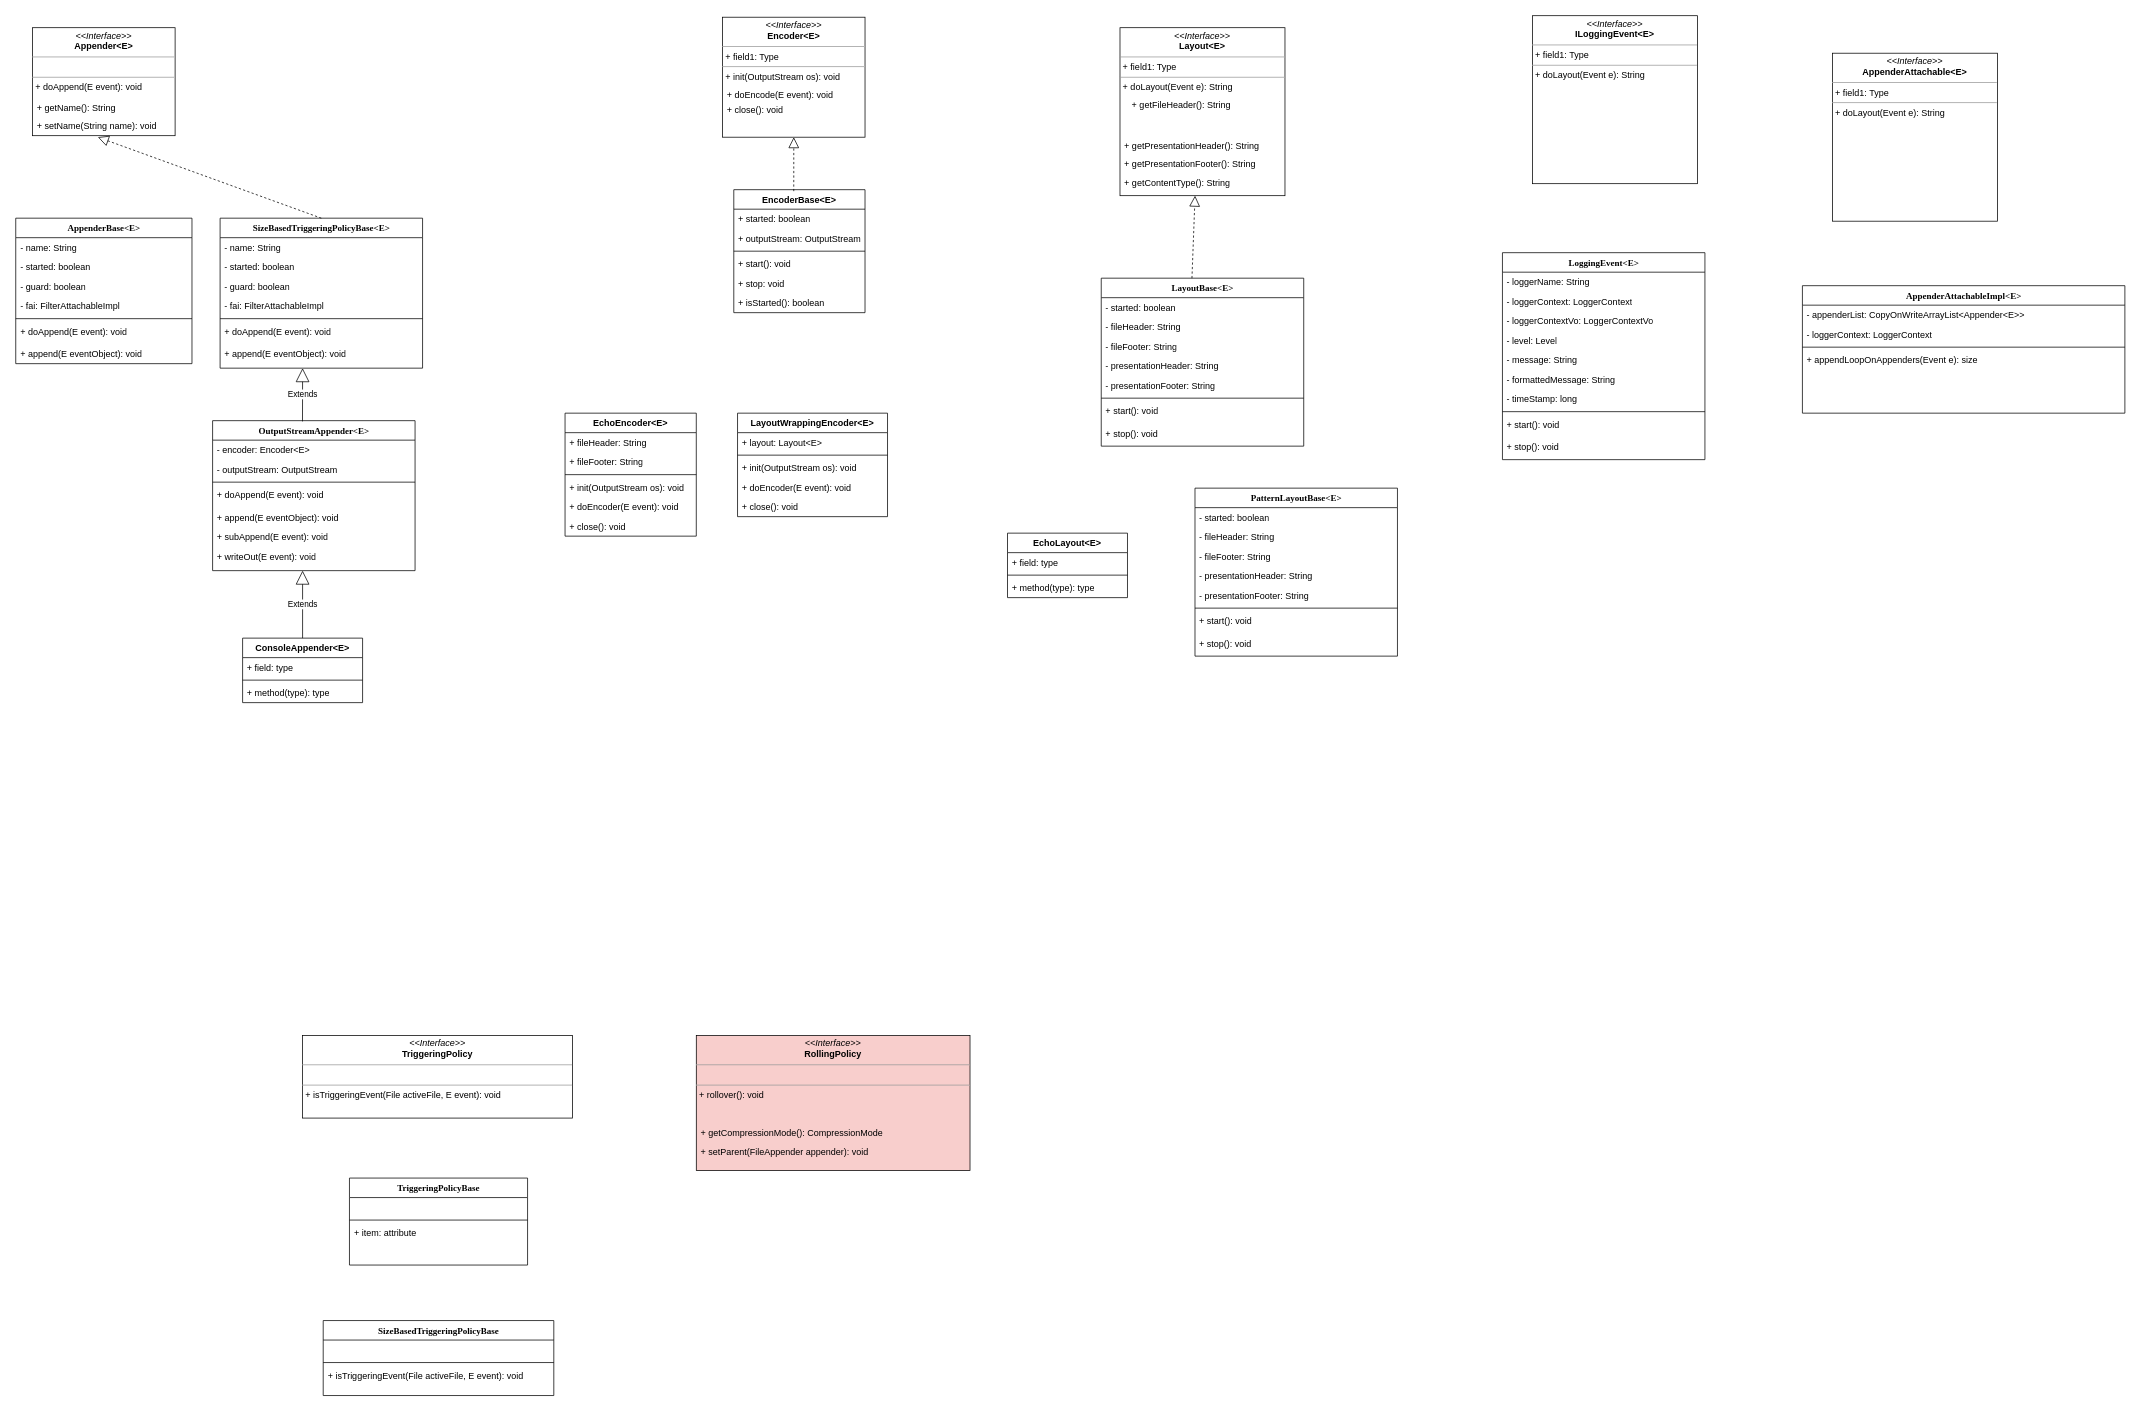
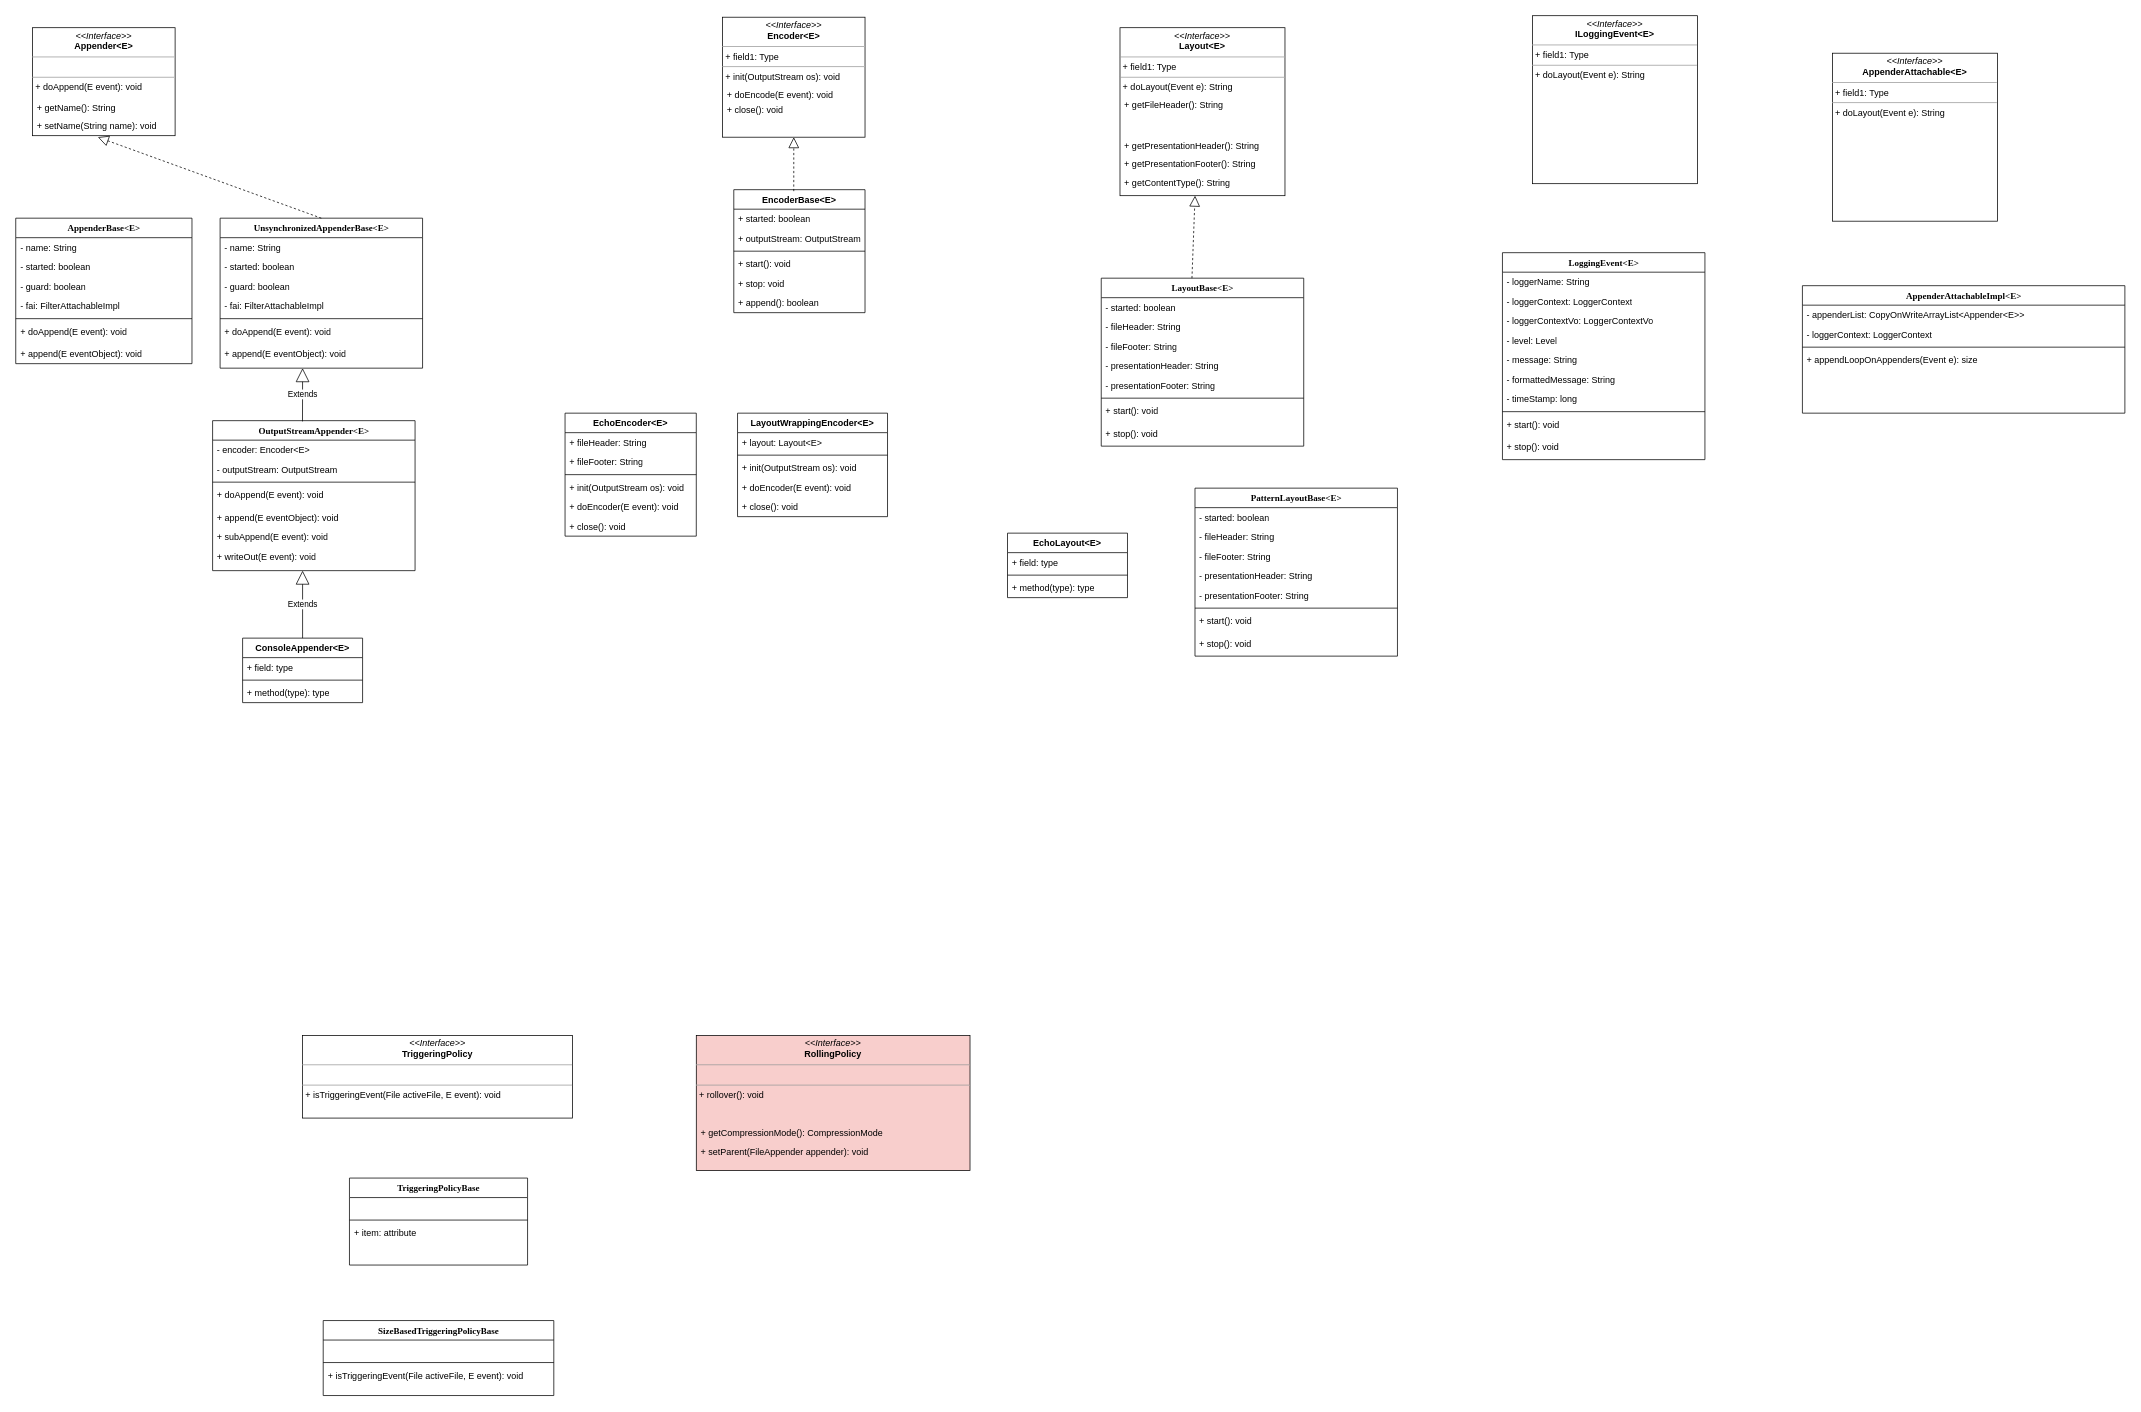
(1199, 104) -> (1191, 104)
(322, 229) -> (322, 229)
(788, 304) -> (782, 304)
